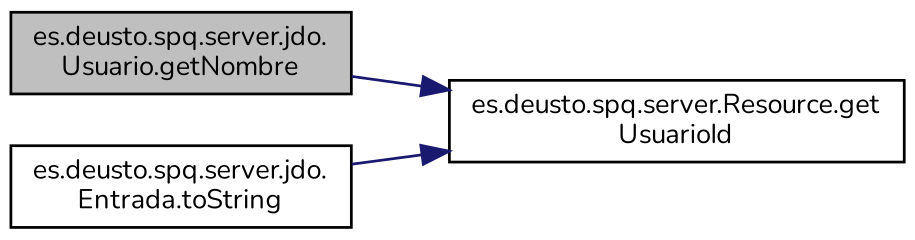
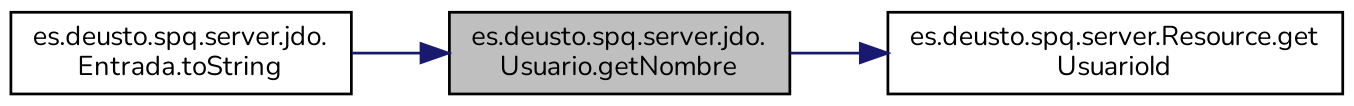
(387, 160) -> (386, 53)
